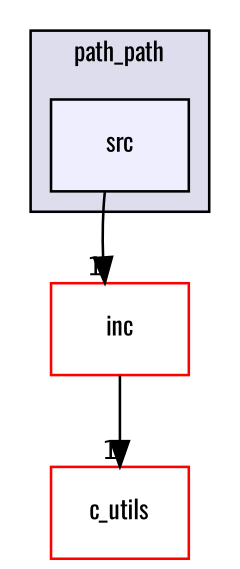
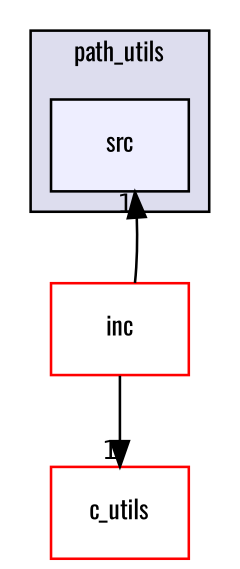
(120, 55) -> (120, 55)
(103, 228) -> (137, 250)
